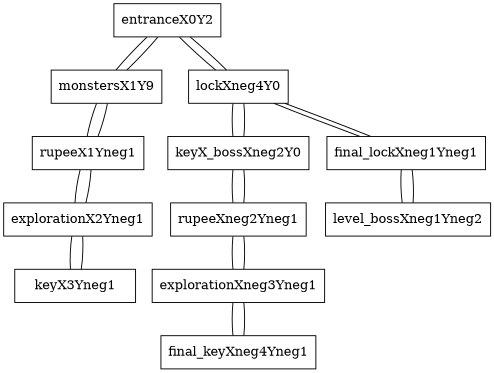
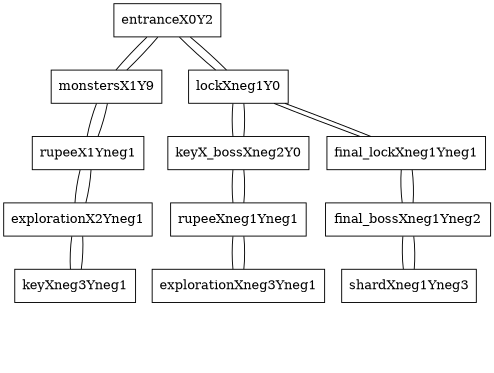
(238, 87) -> (238, 87)
(238, 219) -> (238, 219)
(408, 219) -> (408, 219)
(75, 286) -> (75, 286)
none -> (409, 286)
(238, 352) -> none
